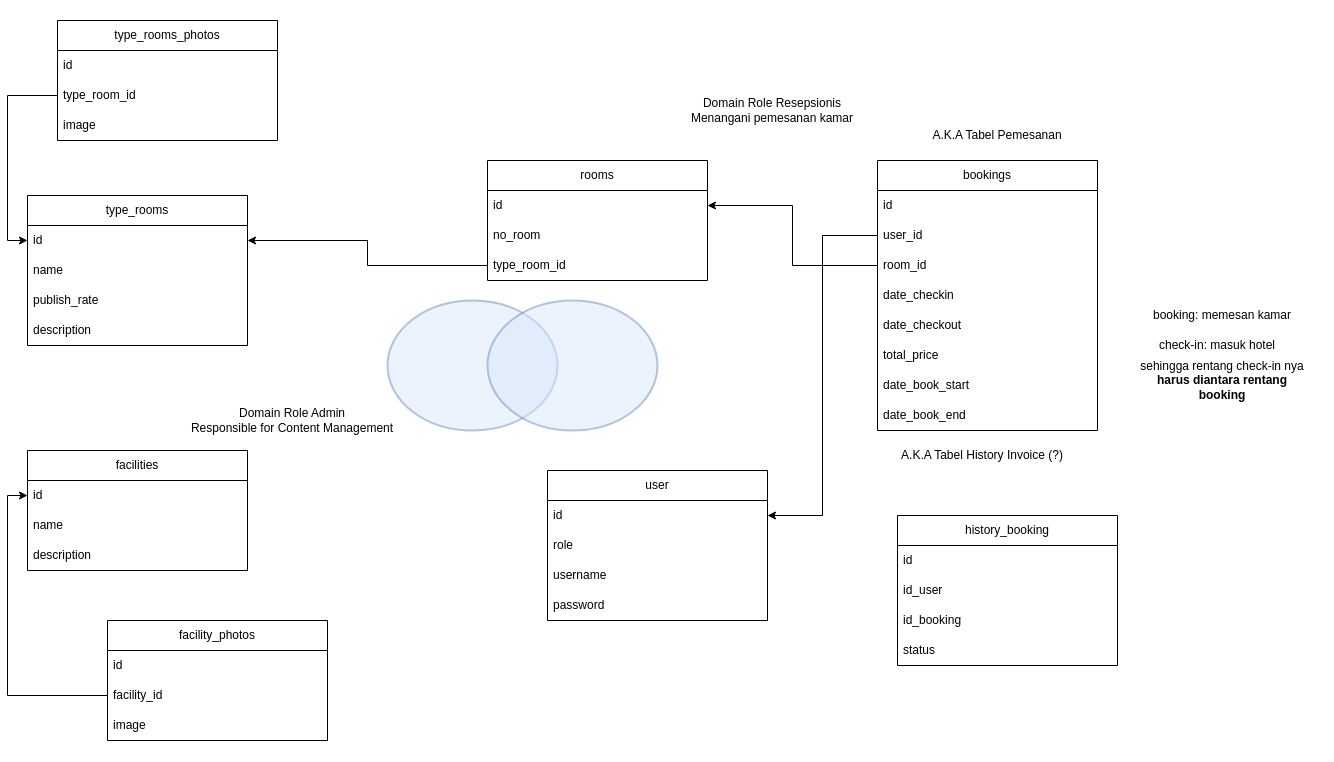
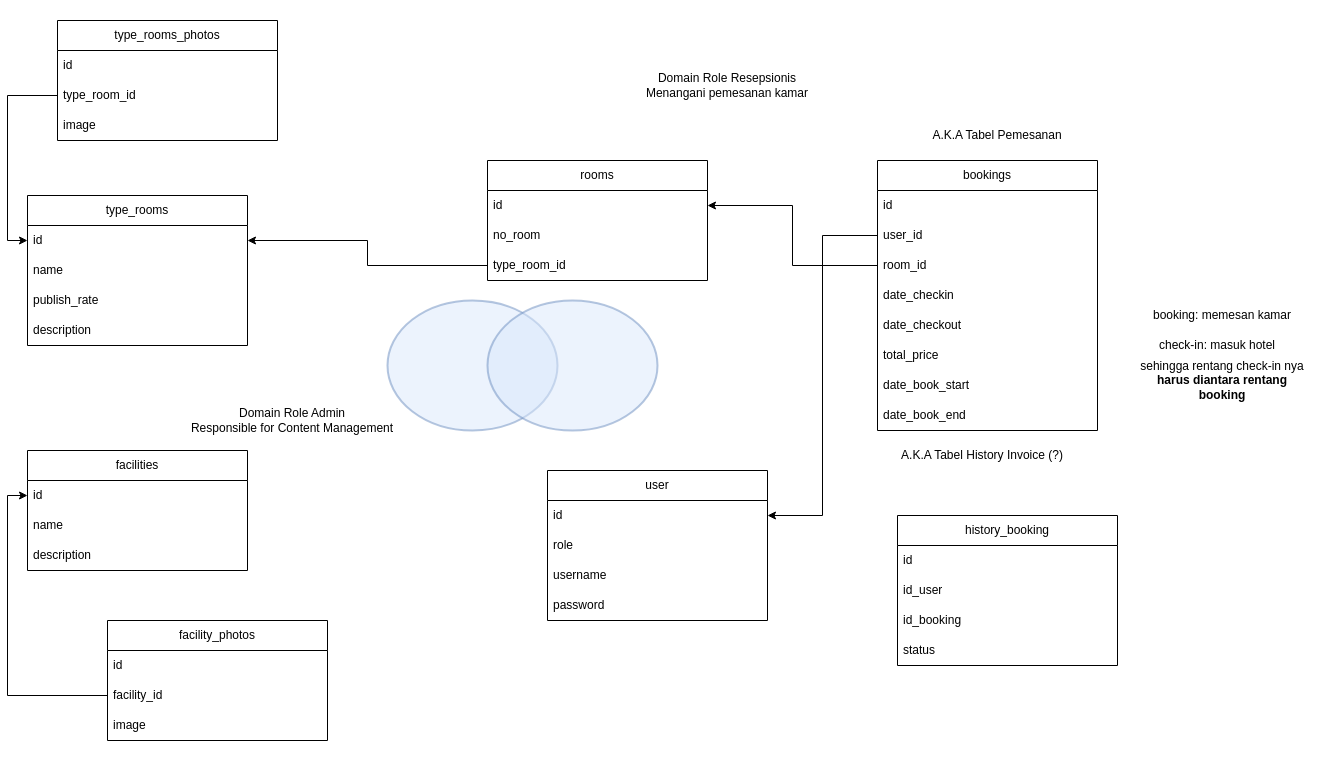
(773, 111) -> (728, 86)
